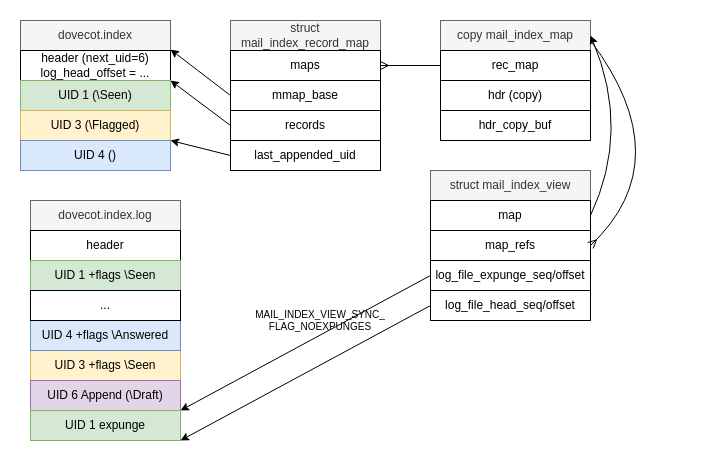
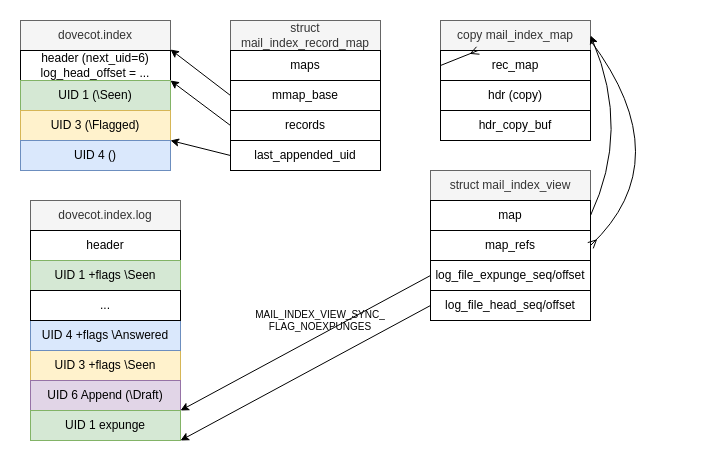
(411, 66) -> (459, 58)
